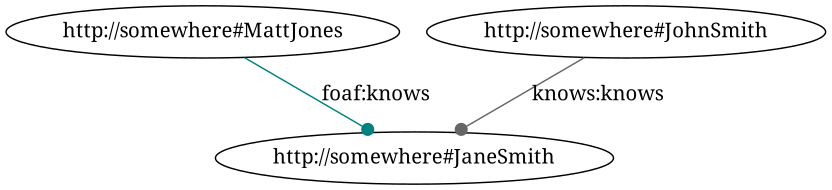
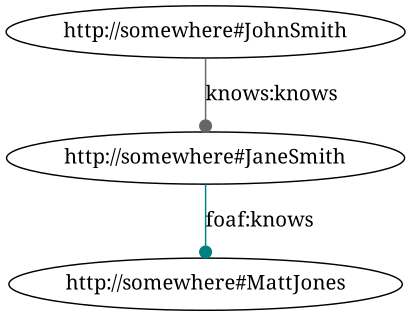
(303, 92) -> (206, 215)
